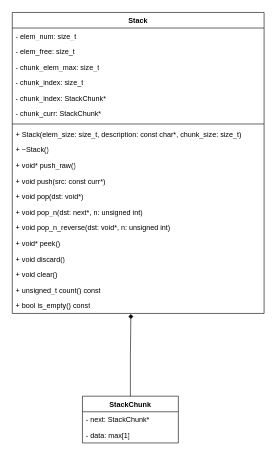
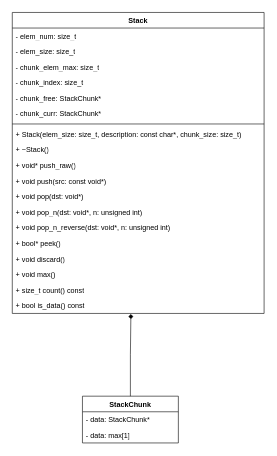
(50, 52) -> (49, 52)
(65, 99) -> (63, 99)
(69, 182) -> (68, 182)
(87, 213) -> (86, 213)
(41, 244) -> (41, 244)
(40, 275) -> (37, 275)
(65, 291) -> (57, 291)
(58, 306) -> (56, 306)
(122, 420) -> (122, 420)
